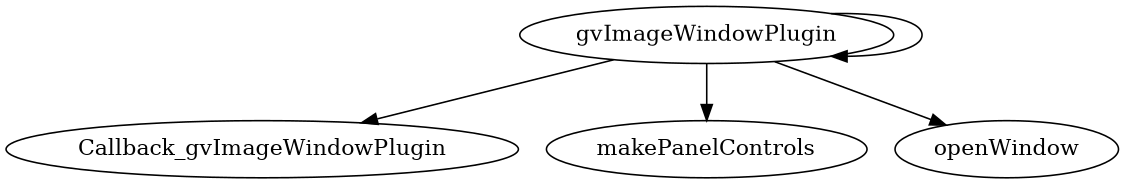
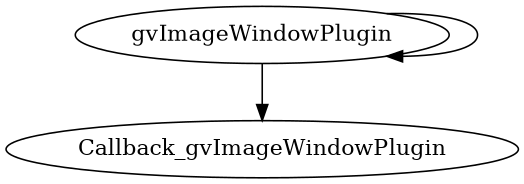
(707, 149) -> none
(1007, 149) -> none
